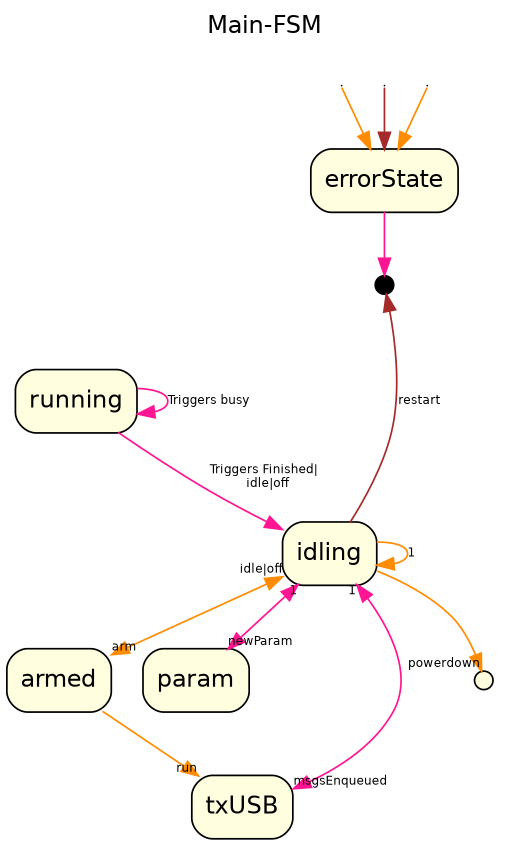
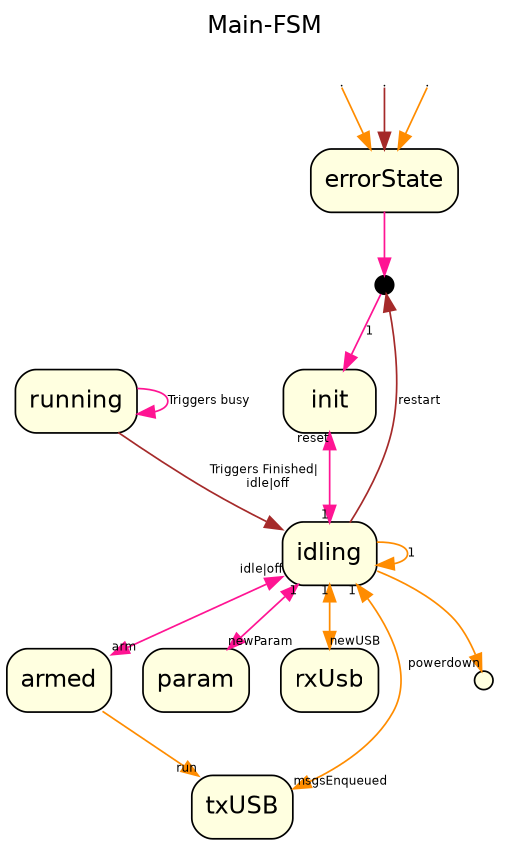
none -> (330, 401)
(191, 480) -> (191, 480)
(197, 616) -> (197, 616)
none -> (330, 680)
(395, 706) -> (395, 706)
